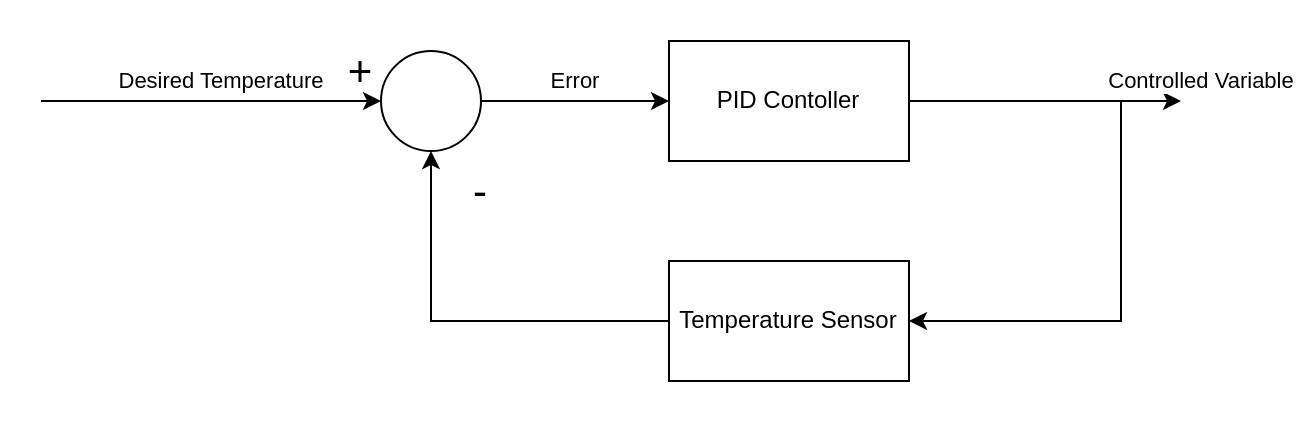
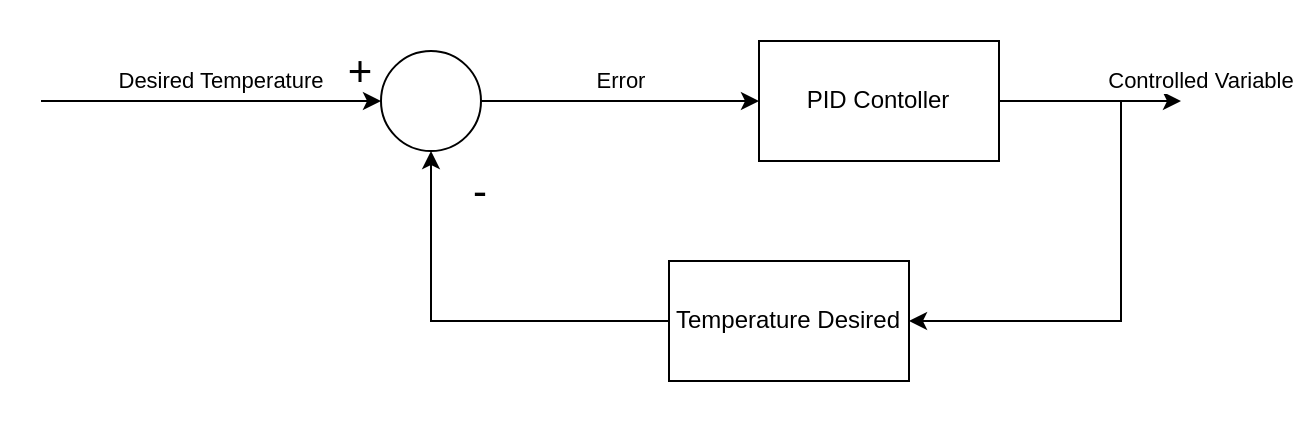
(789, 101) -> (879, 101)
(789, 321) -> (789, 321)
